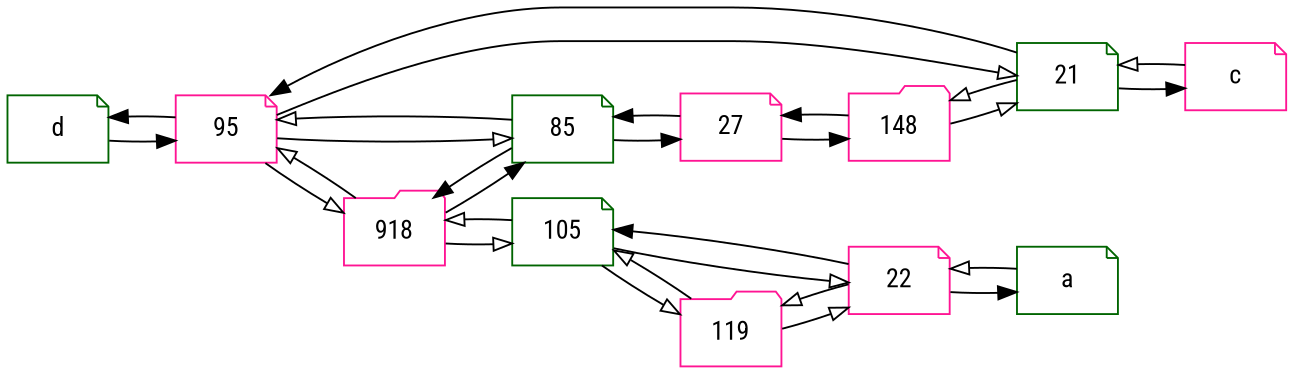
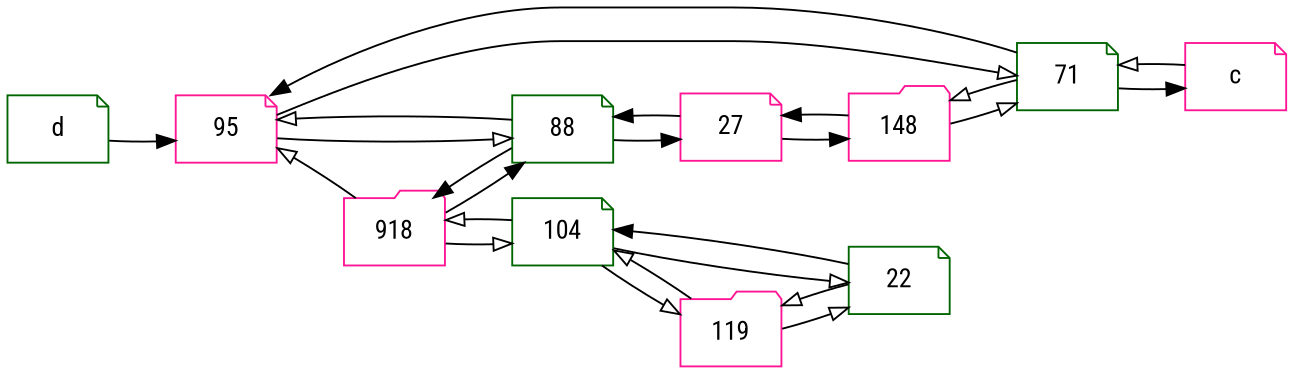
(1067, 77) -> (1067, 77)
(152, 116) -> none
(563, 129) -> (563, 129)
(296, 184) -> none
(563, 232) -> (563, 232)
(899, 280) -> (899, 280)
(1067, 280) -> none
